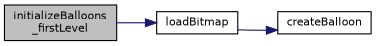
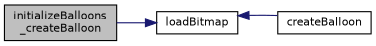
(61, 23) -> (61, 23)
(252, 30) -> (263, 15)
